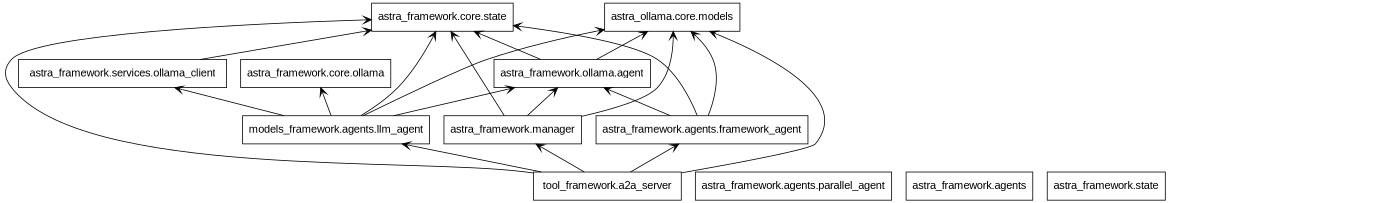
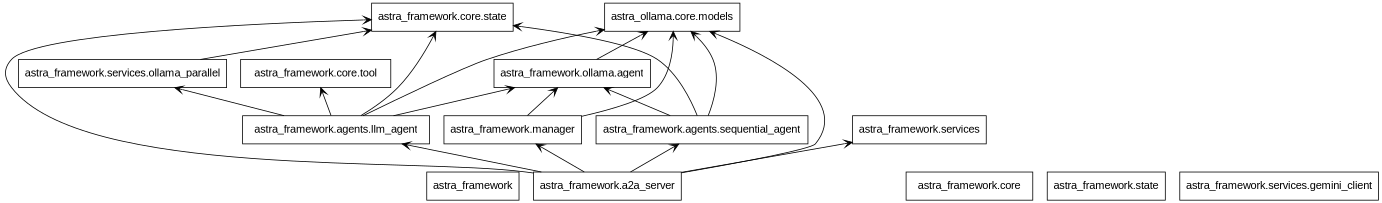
(511, 47) -> none
(123, 74) -> (123, 74)
(316, 74) -> (316, 74)
(480, 77) -> none
(336, 130) -> (336, 130)
(702, 130) -> (702, 130)
none -> (919, 130)
none -> (473, 186)
(607, 186) -> (607, 186)
(794, 186) -> none
(969, 186) -> (969, 186)
none -> (1279, 186)
